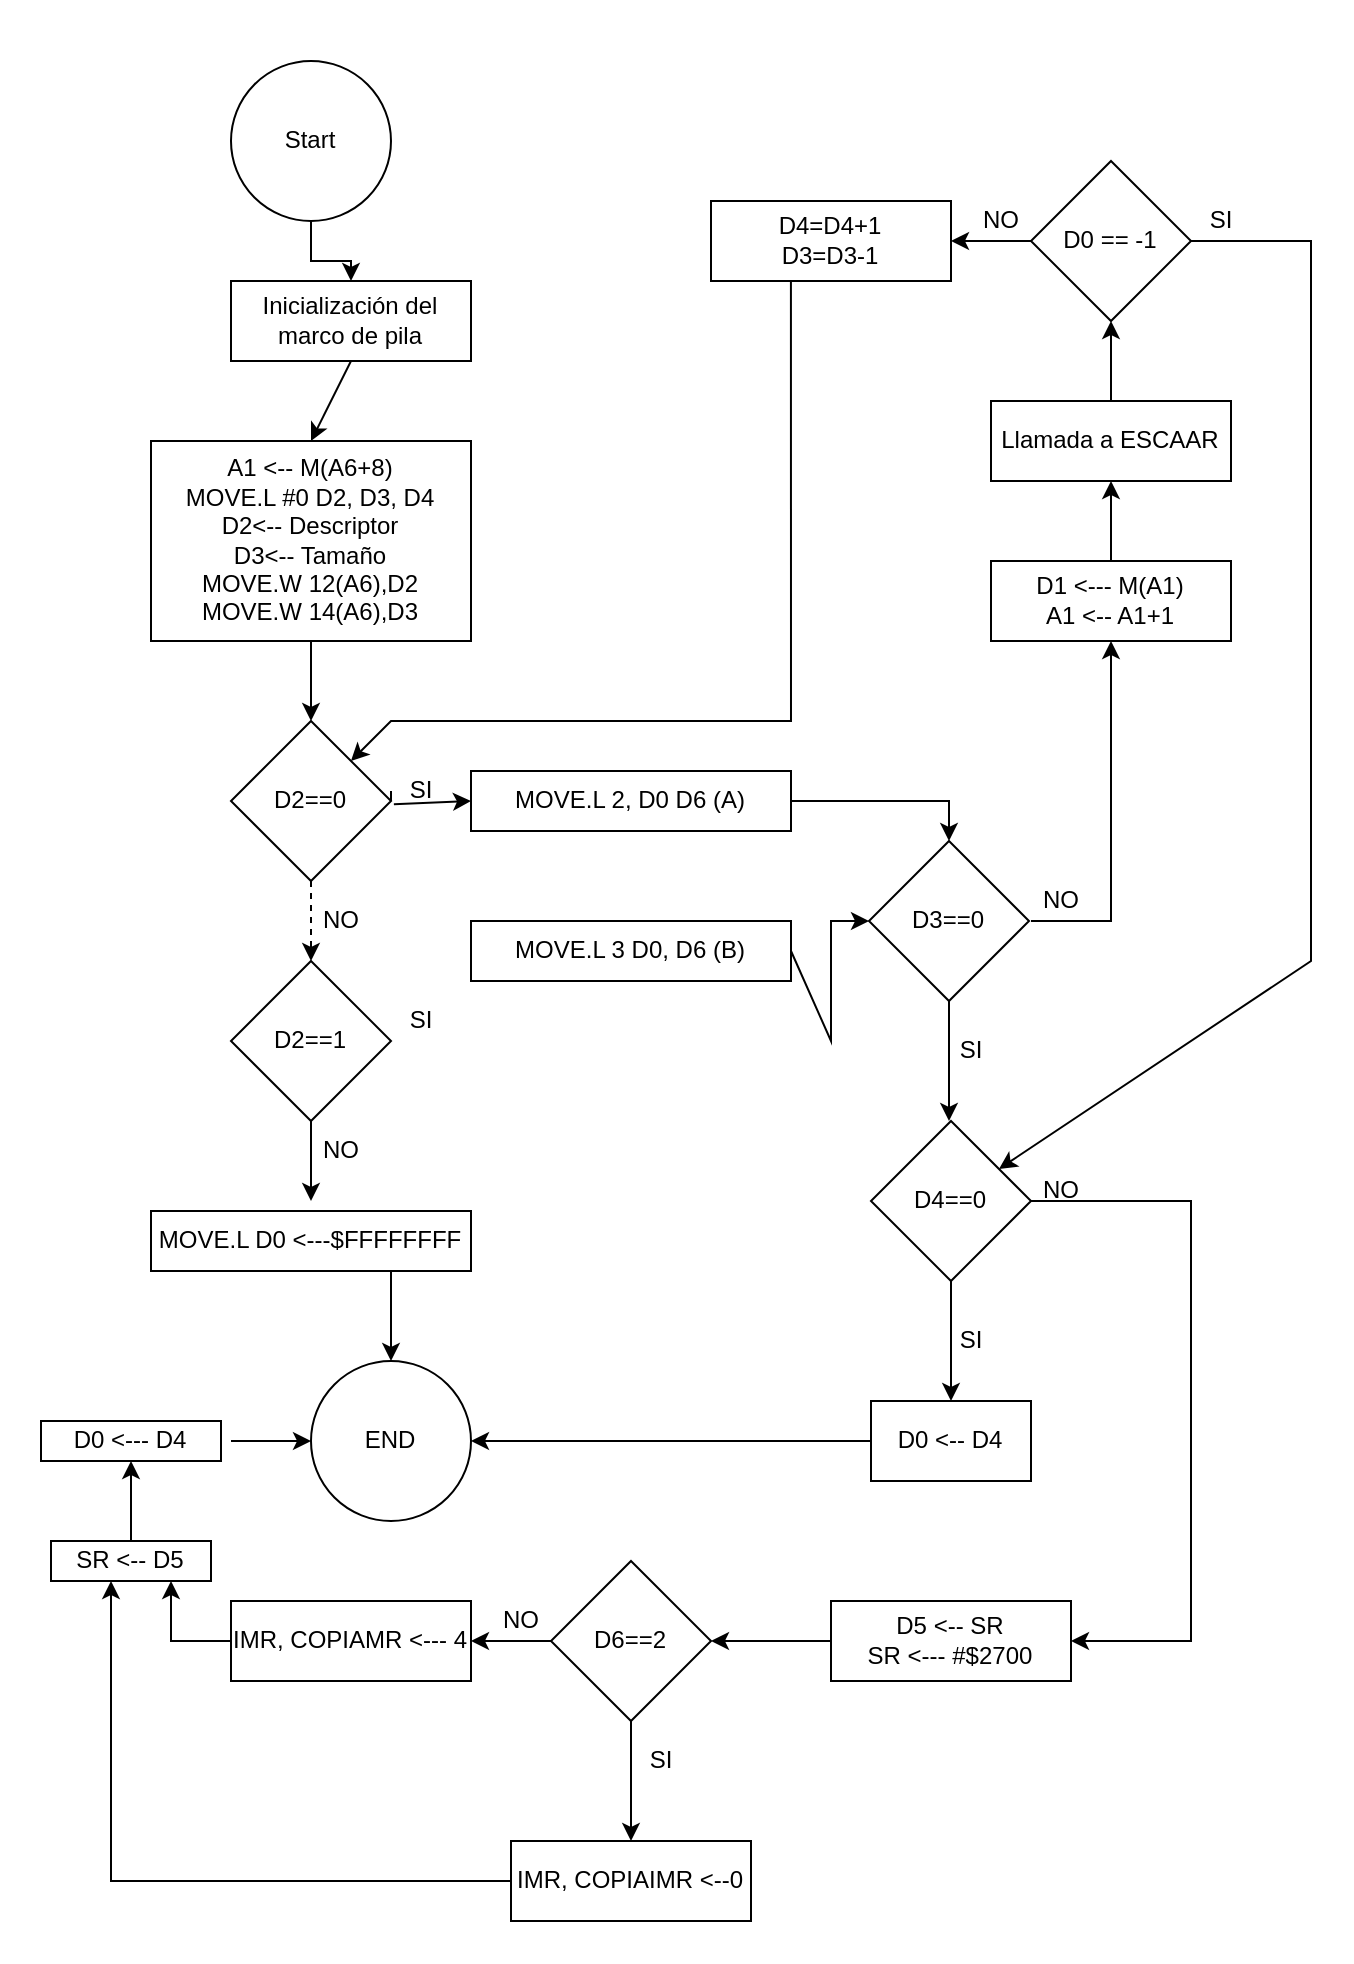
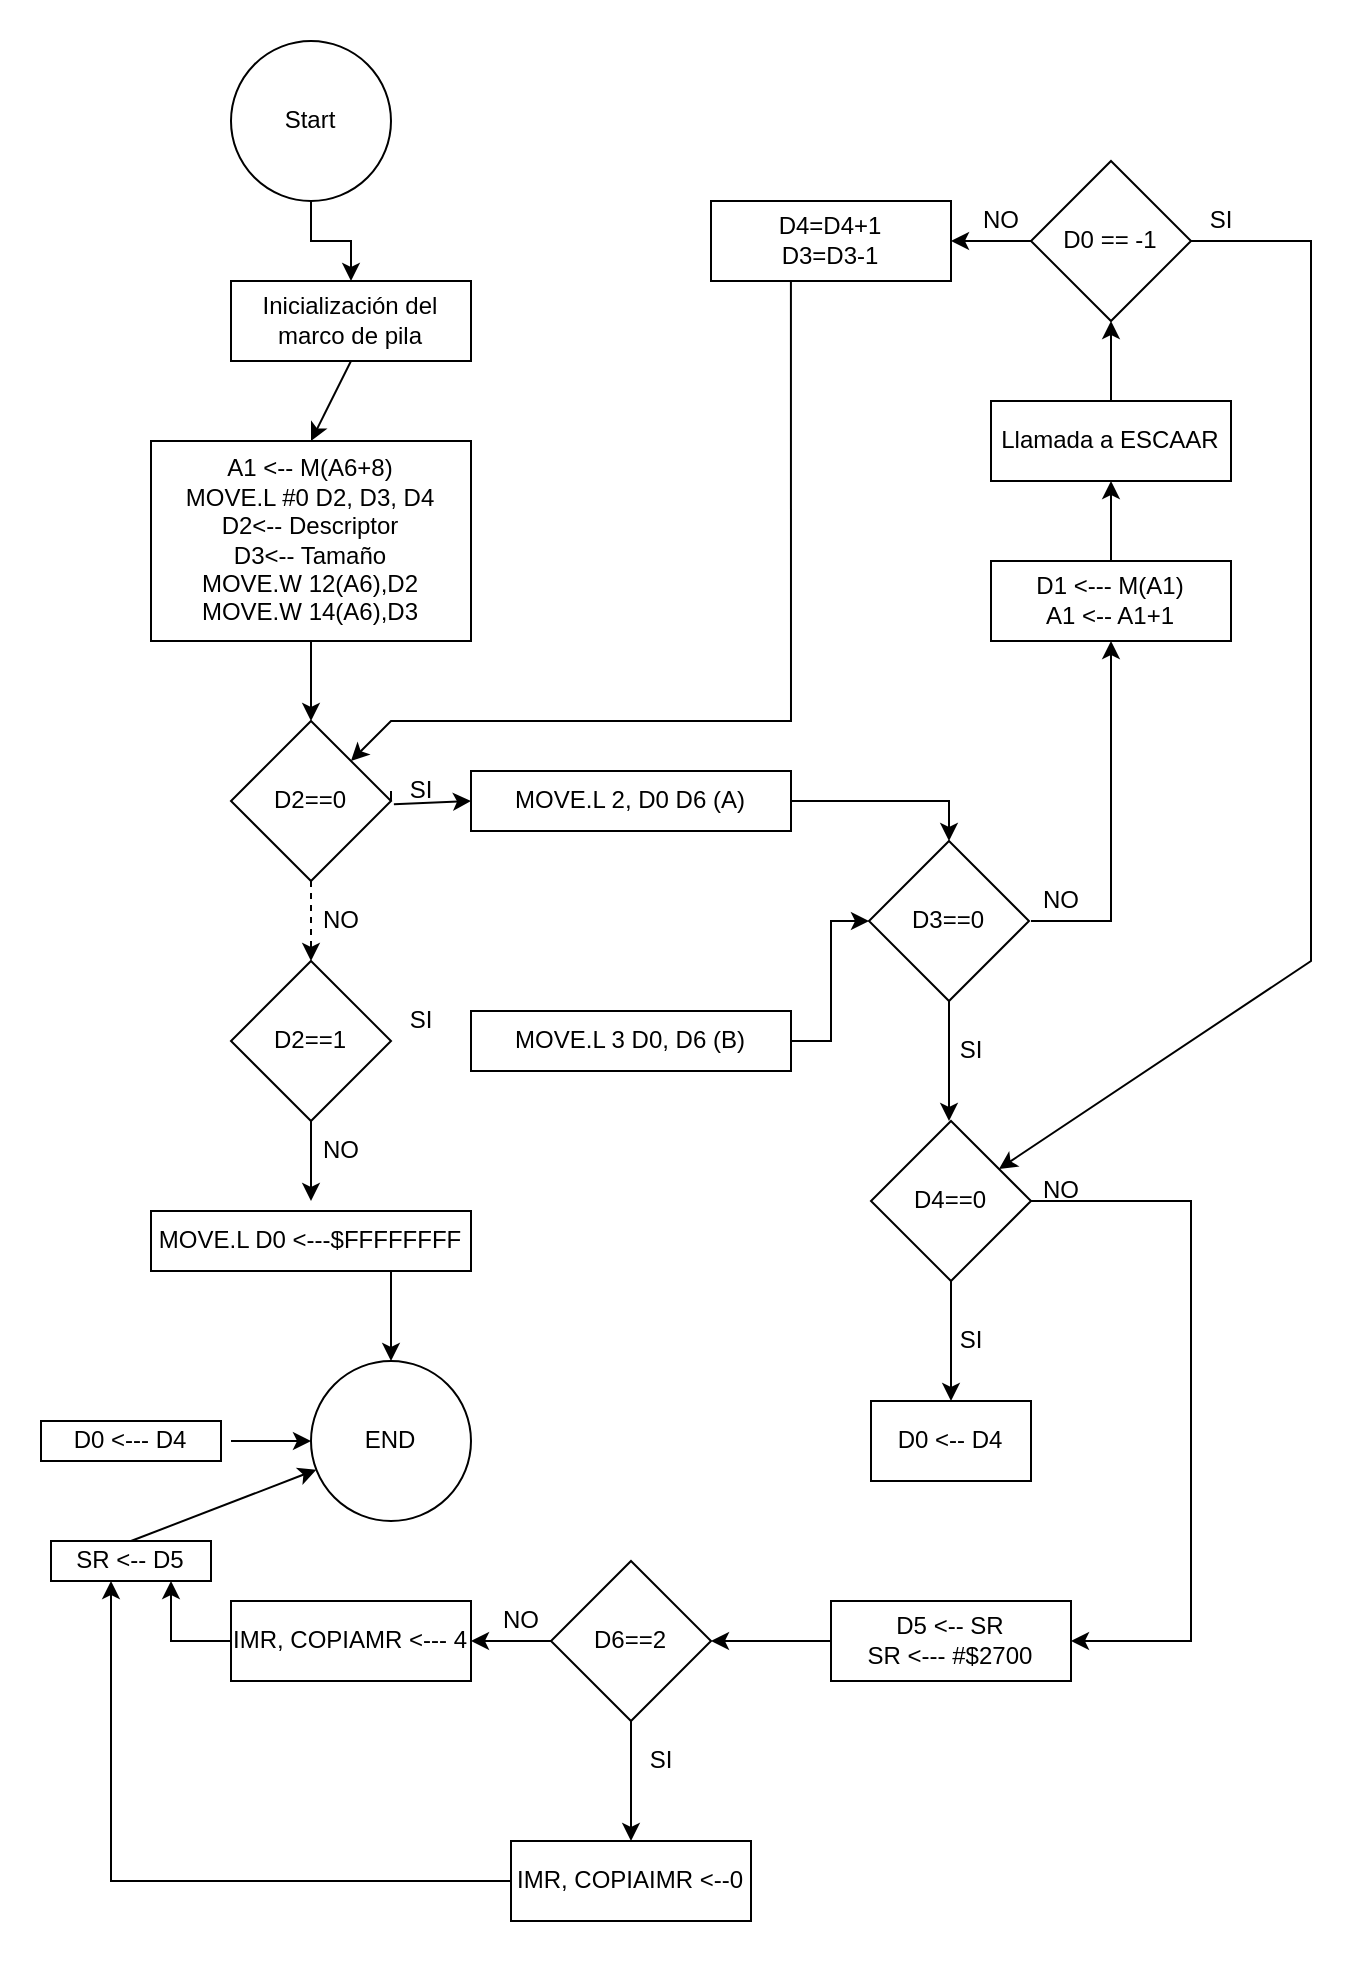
(311, 141) -> (311, 121)
(631, 951) -> (631, 1041)
(678, 1441) -> none
(131, 1508) -> (217, 1508)
